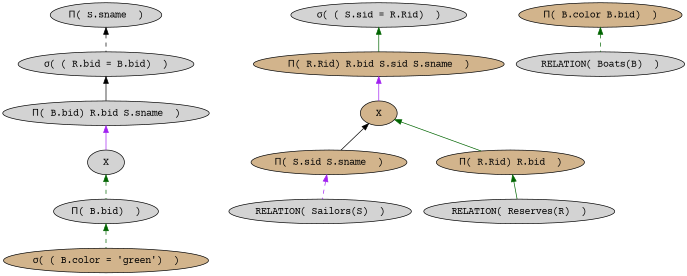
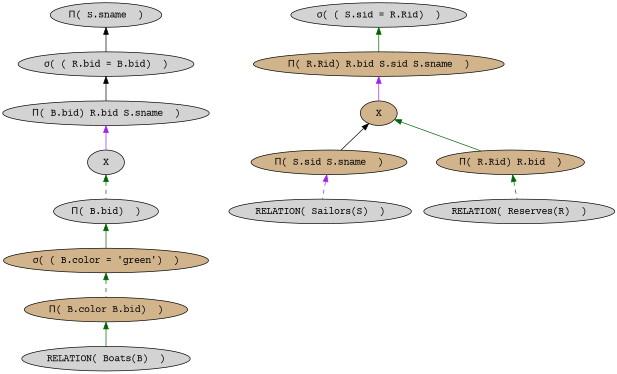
(106, 43) -> (106, 43)
(600, 43) -> (106, 338)
(515, 190) -> (515, 190)
(106, 239) -> (106, 239)
none -> (106, 289)
